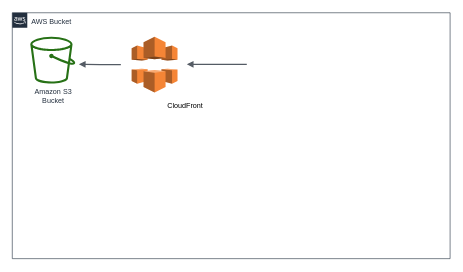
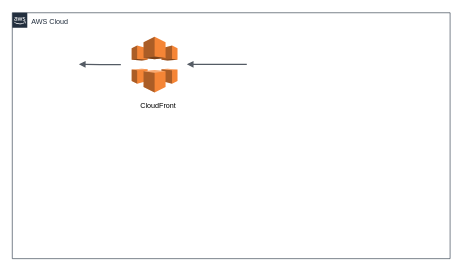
(51, 21) -> (48, 21)
(53, 60) -> none
(185, 105) -> (158, 105)
